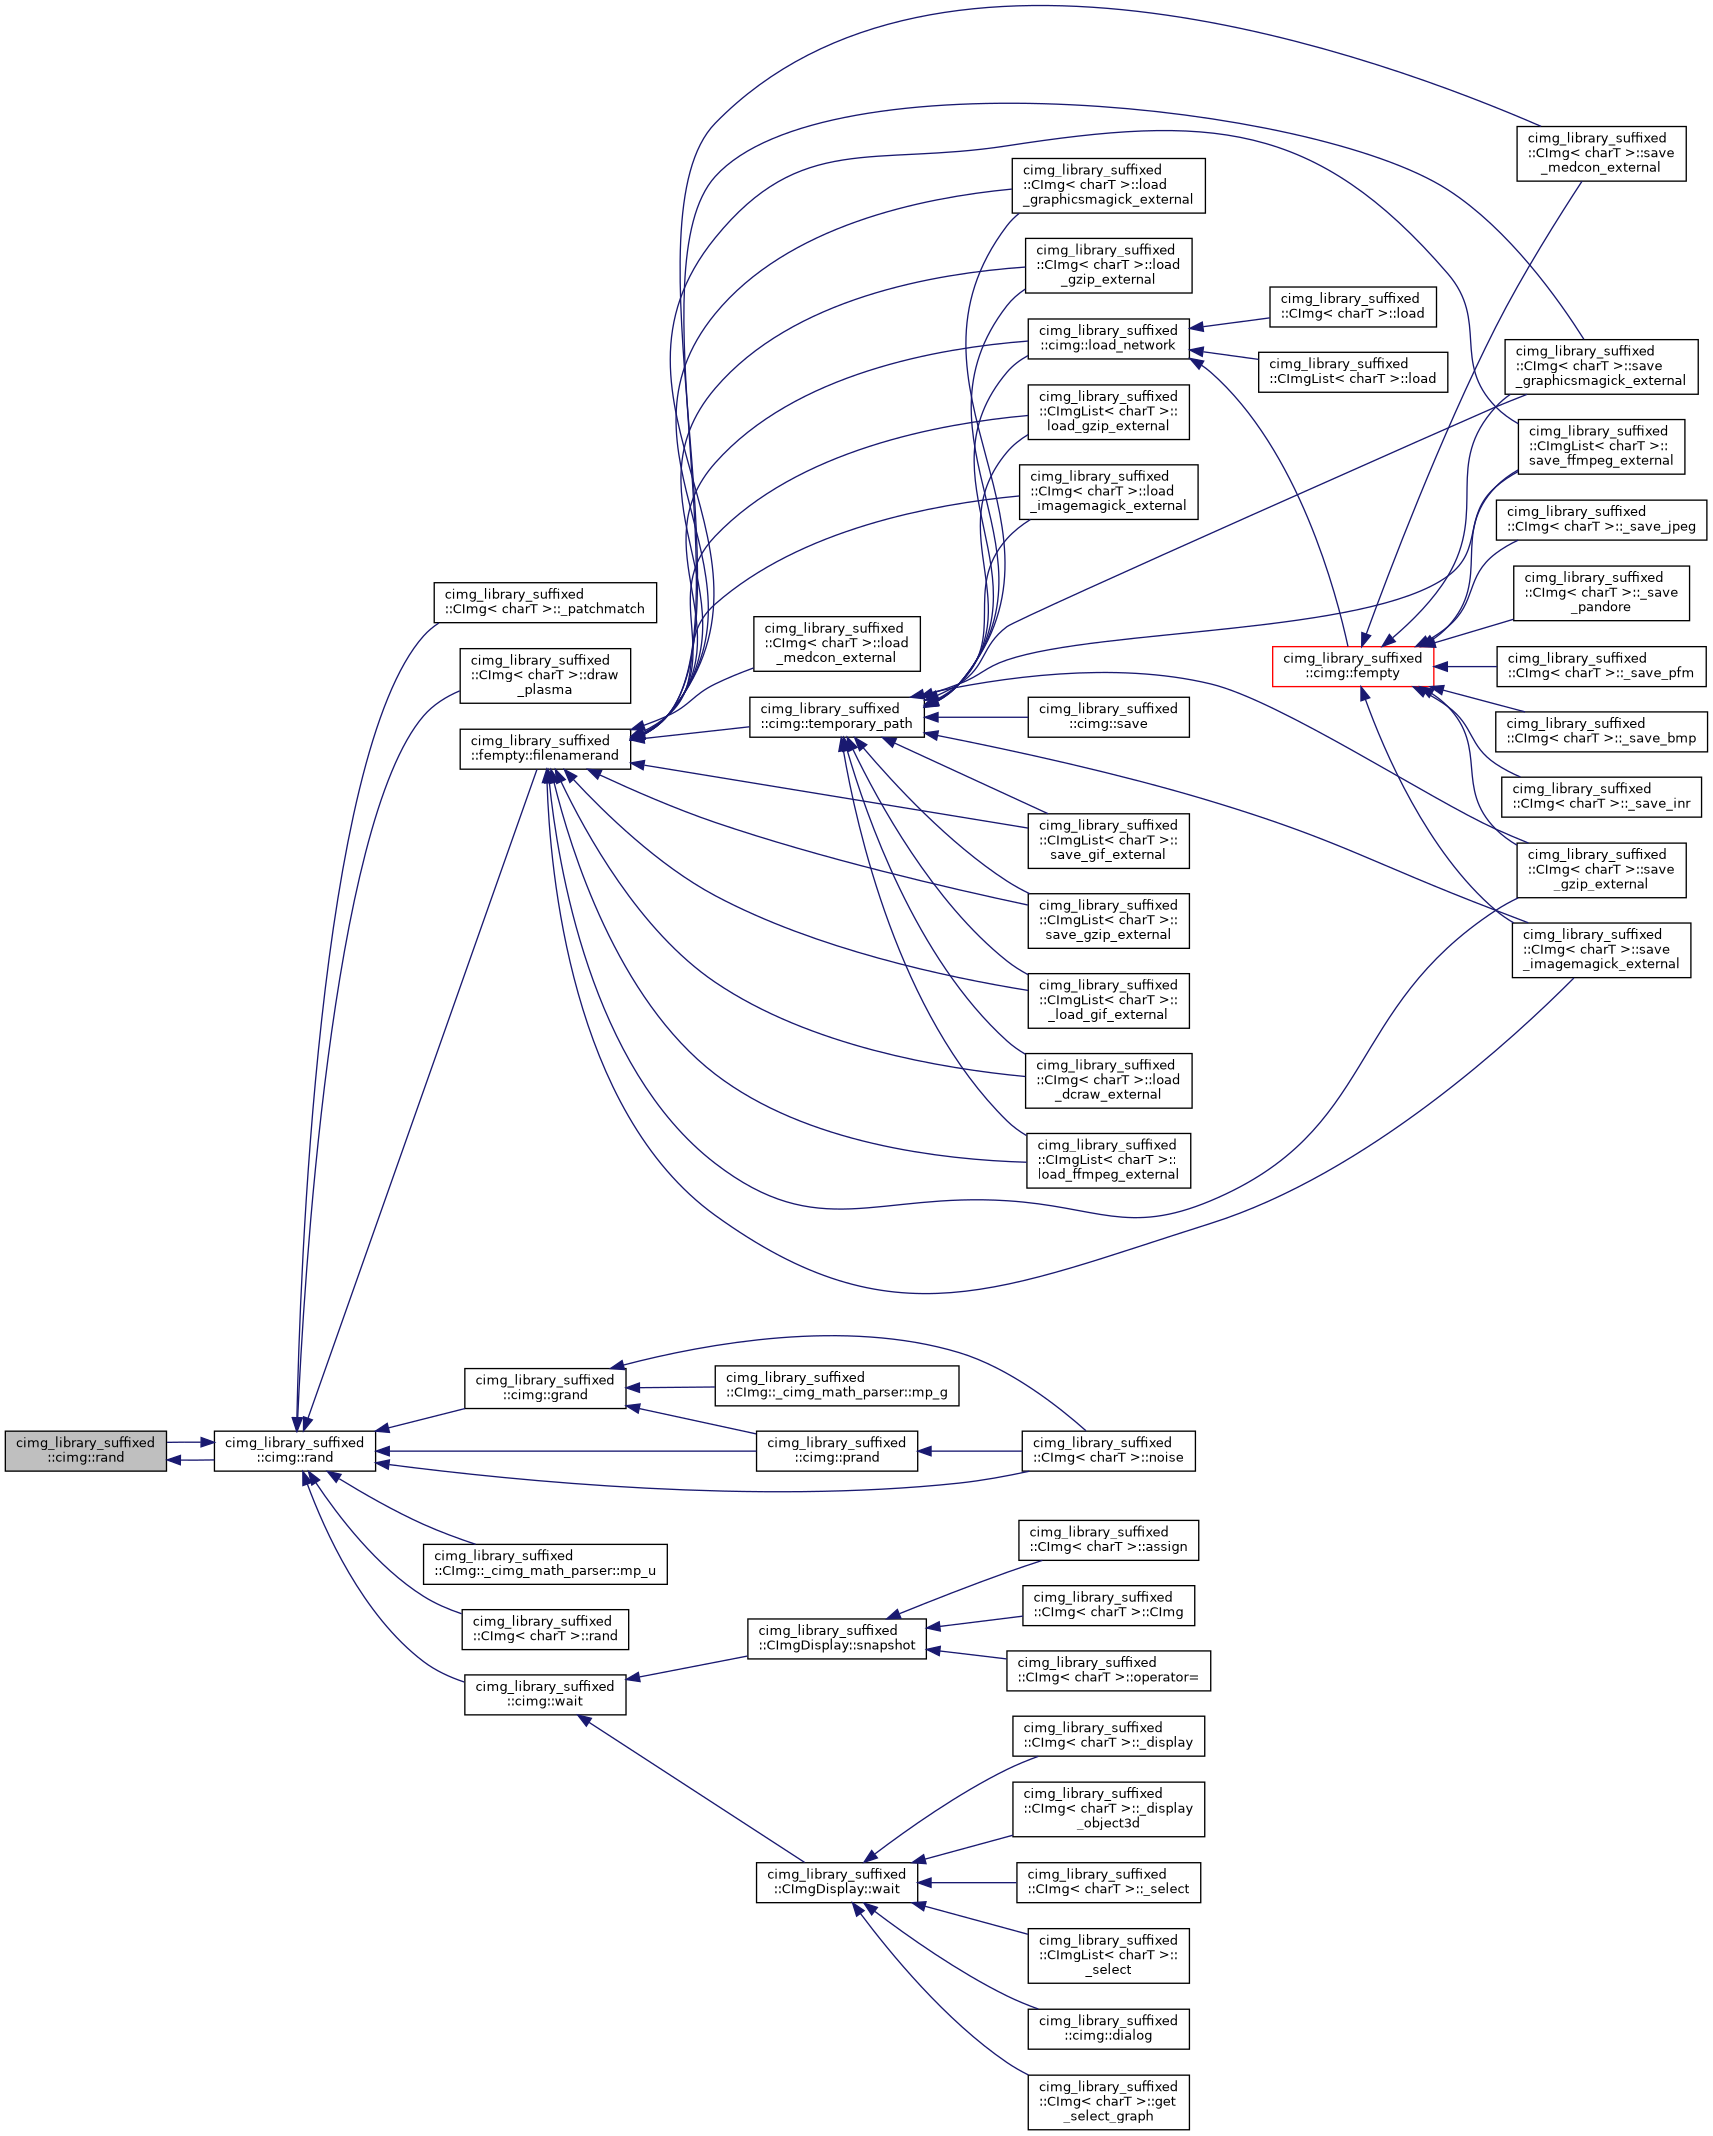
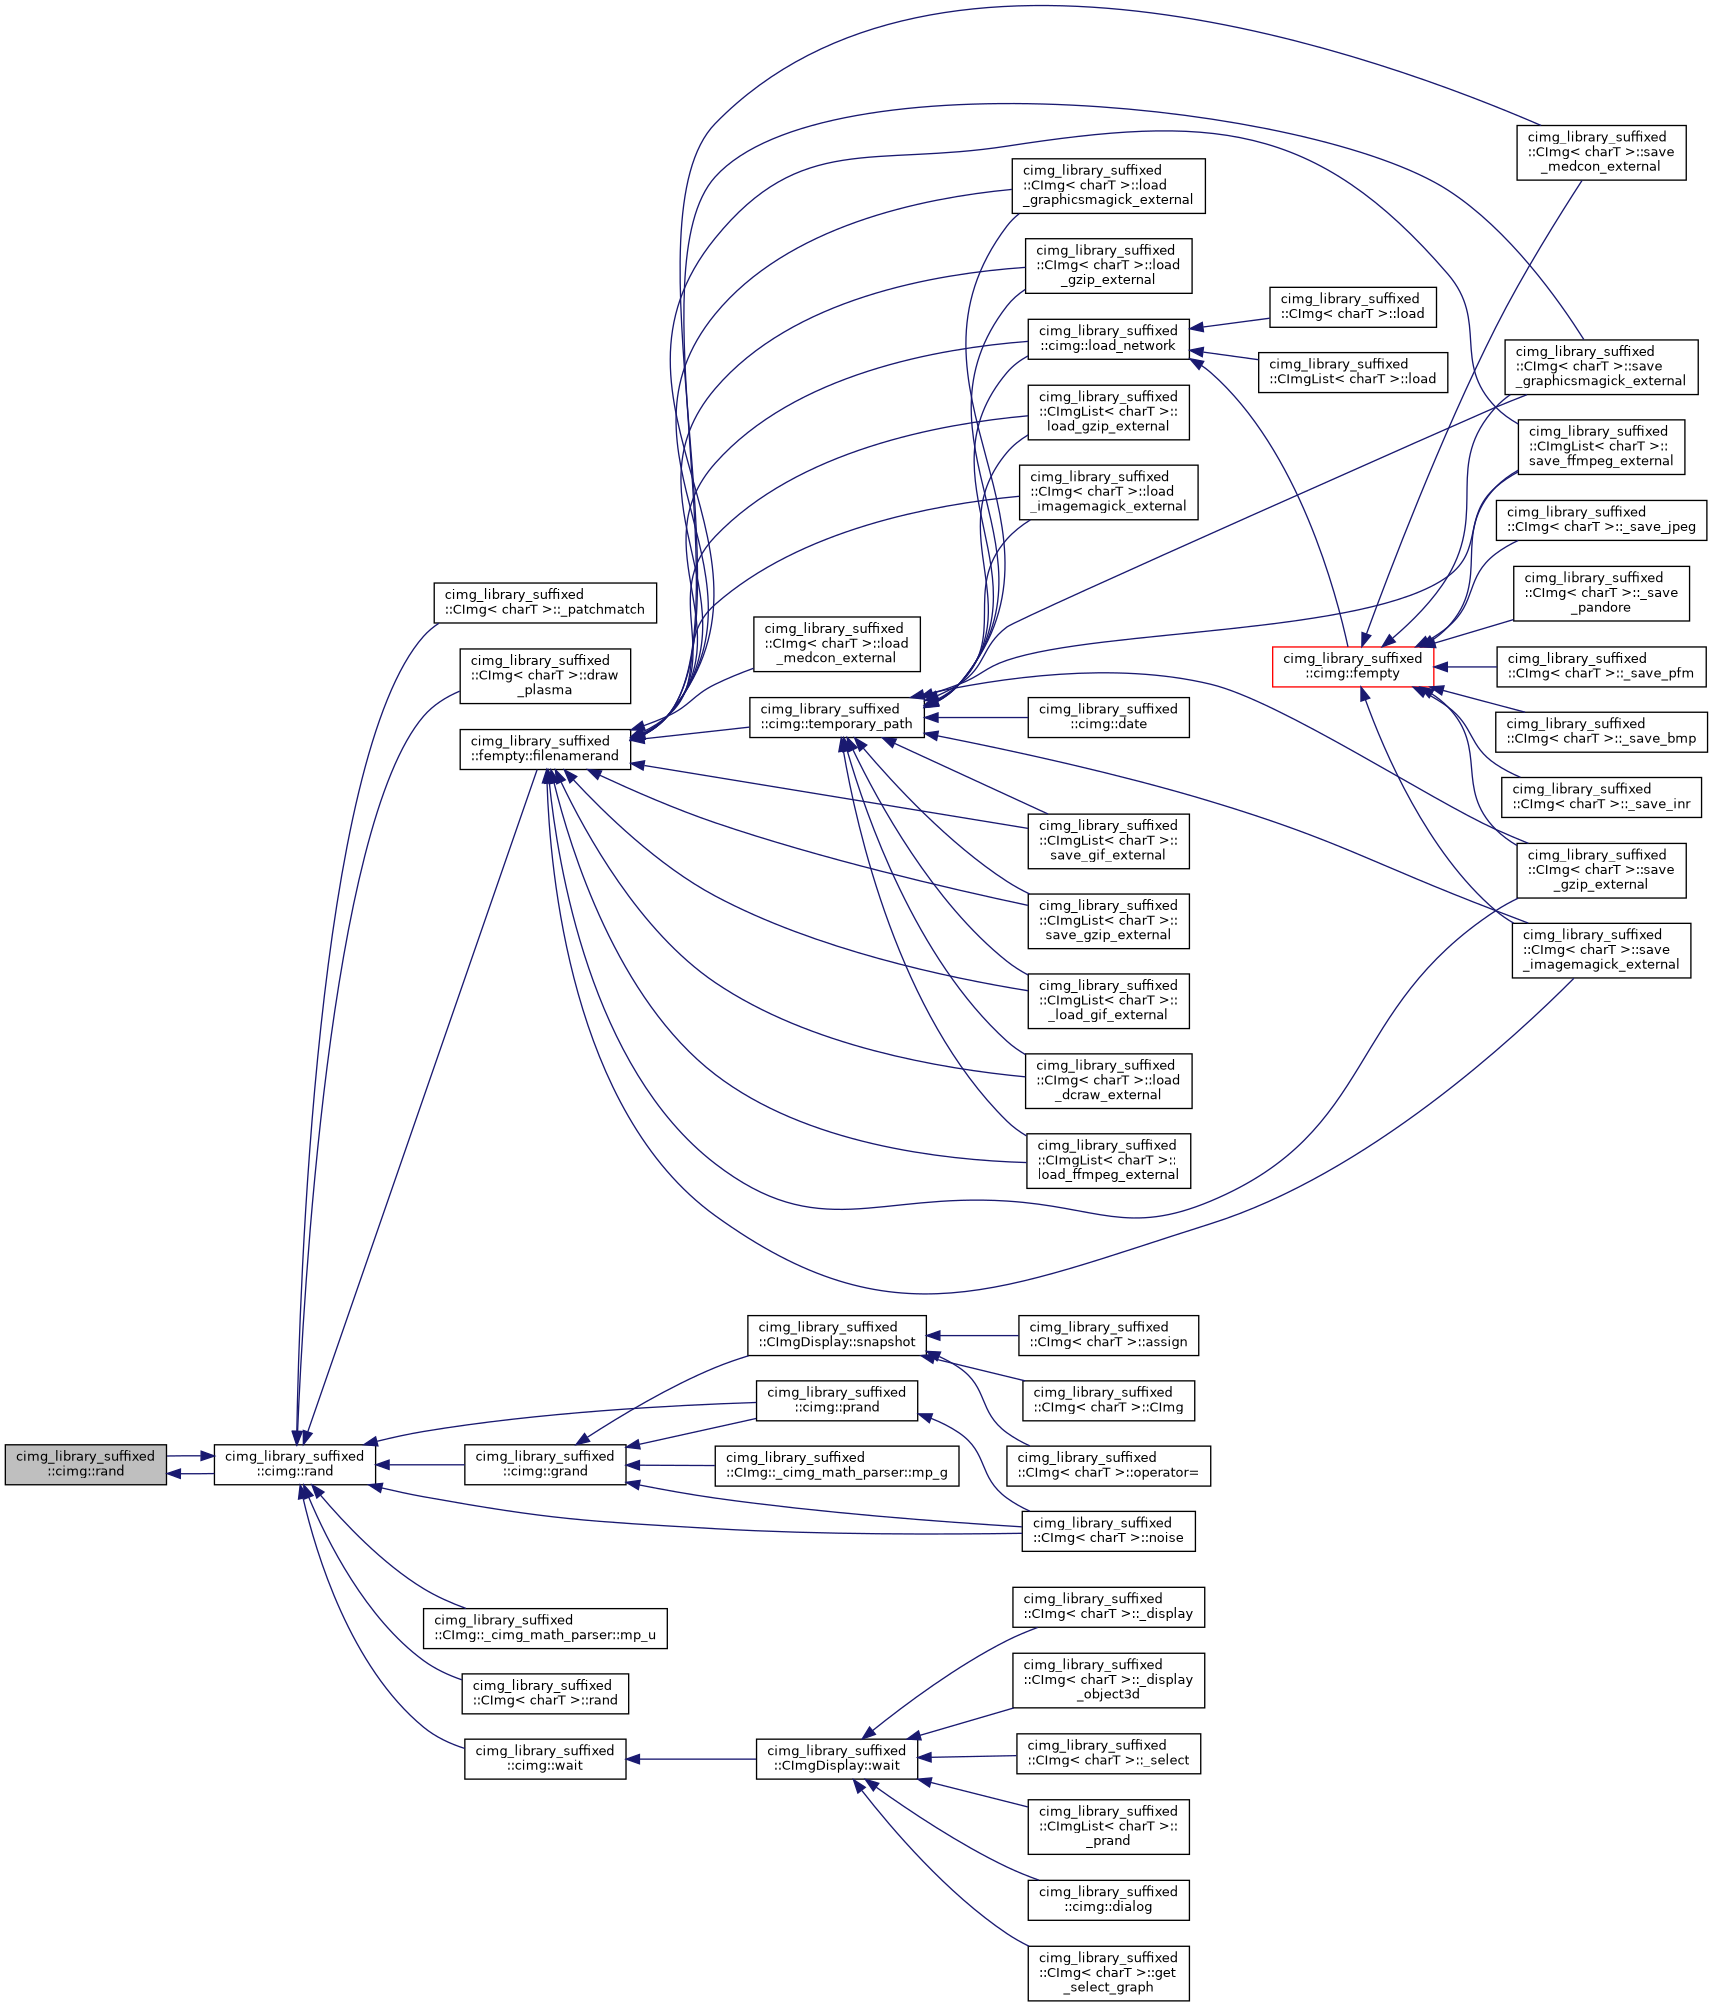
(1109, 717) -> (1109, 718)
(694, 1666) -> (665, 1391)
(1109, 1956) -> (1109, 1827)
